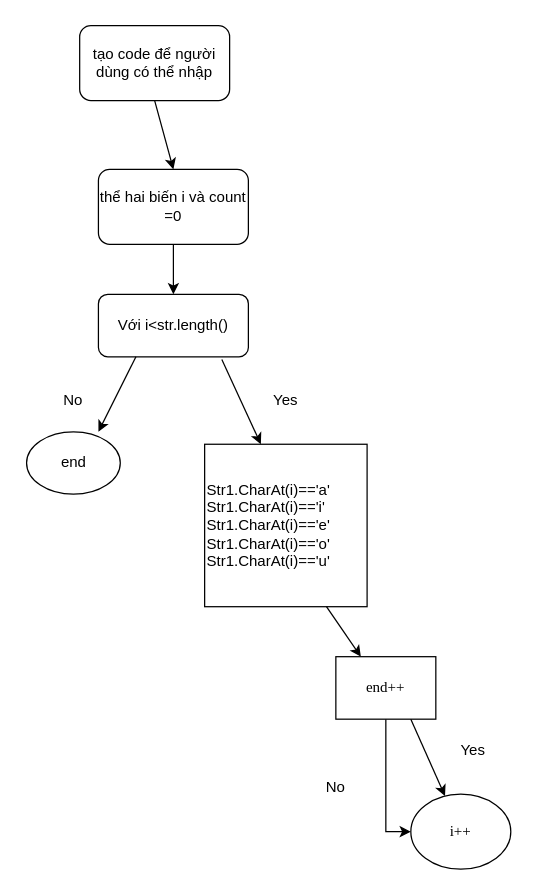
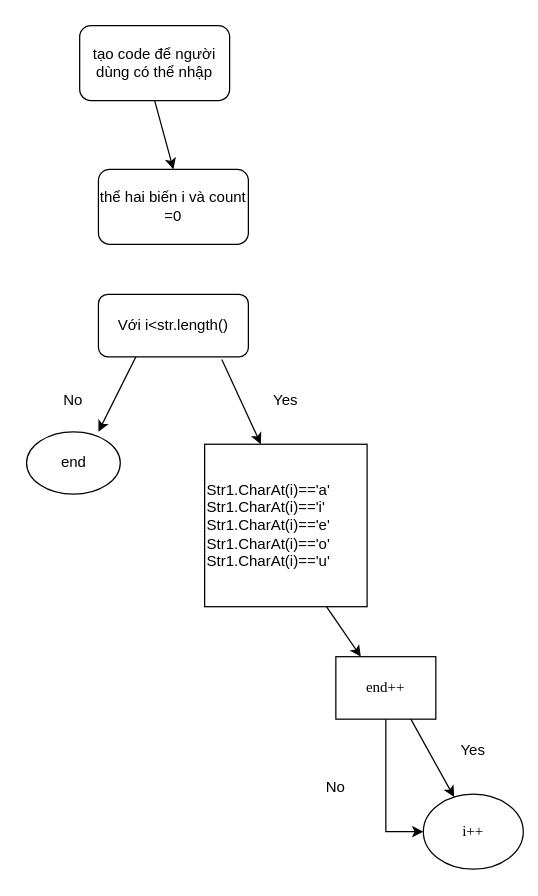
(173, 265) -> none
(461, 832) -> (473, 832)
